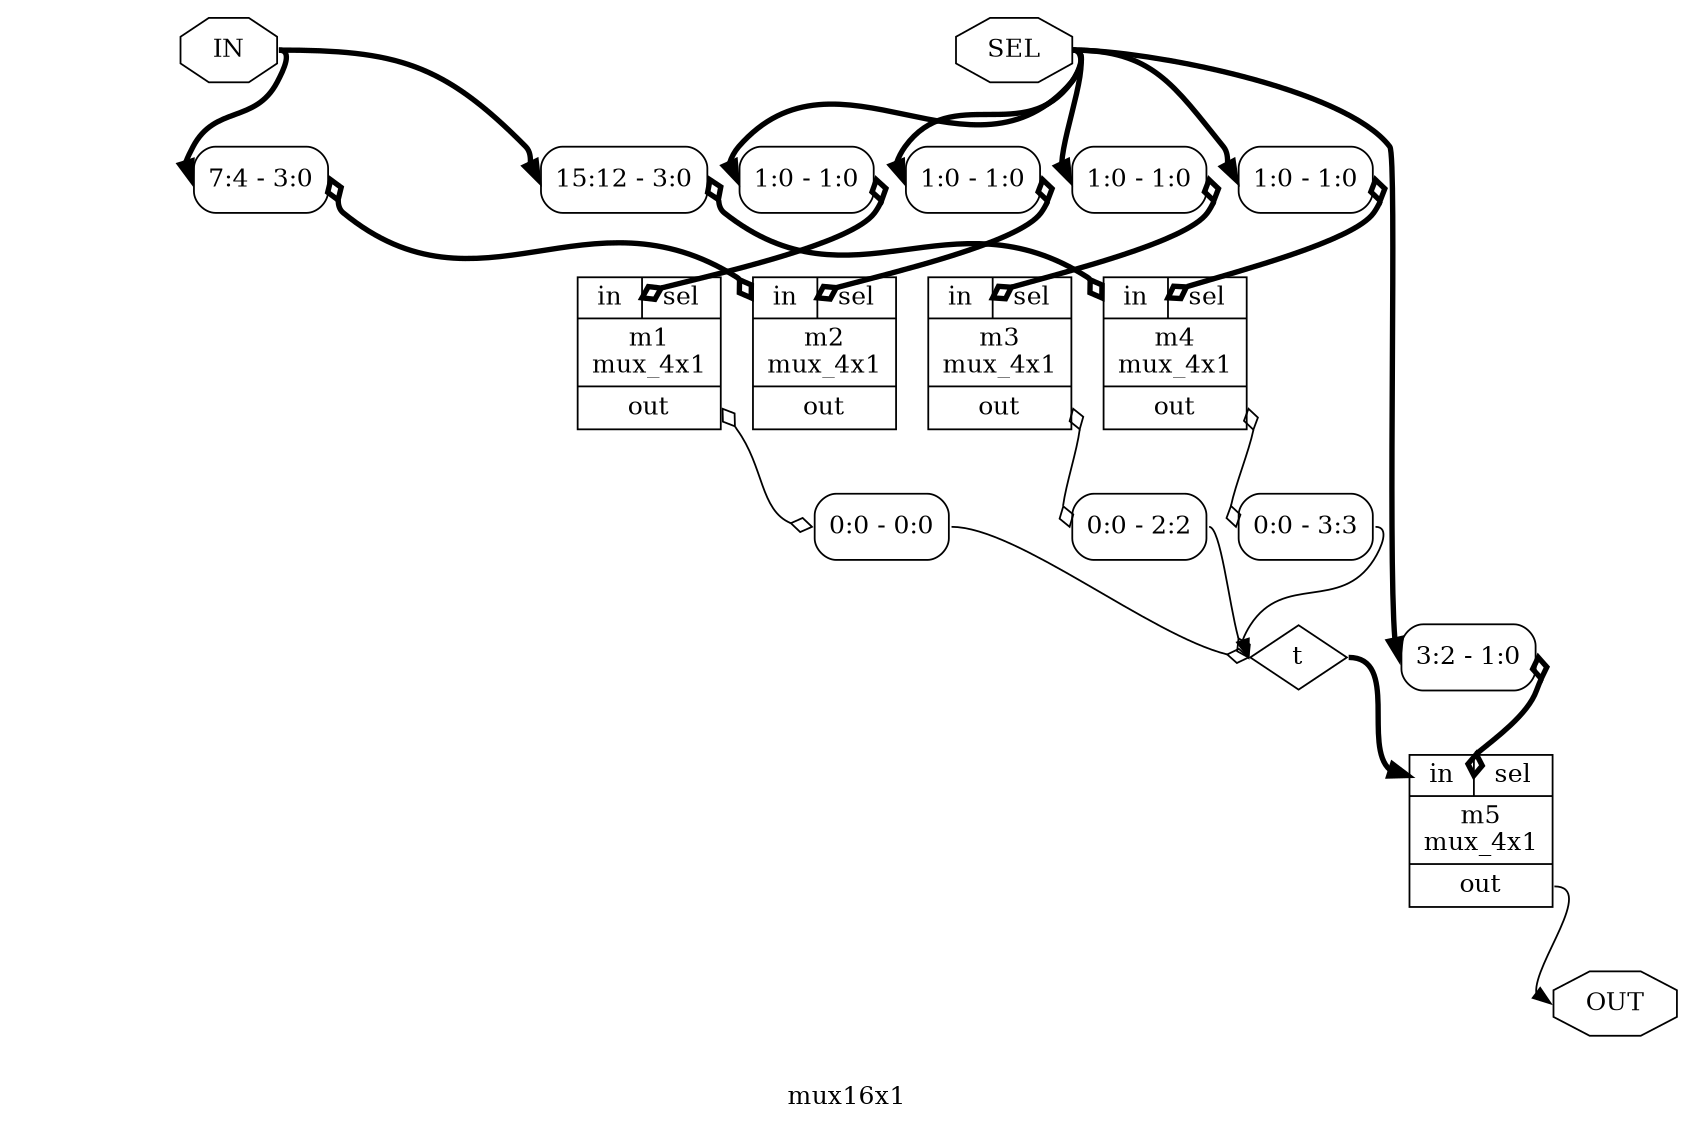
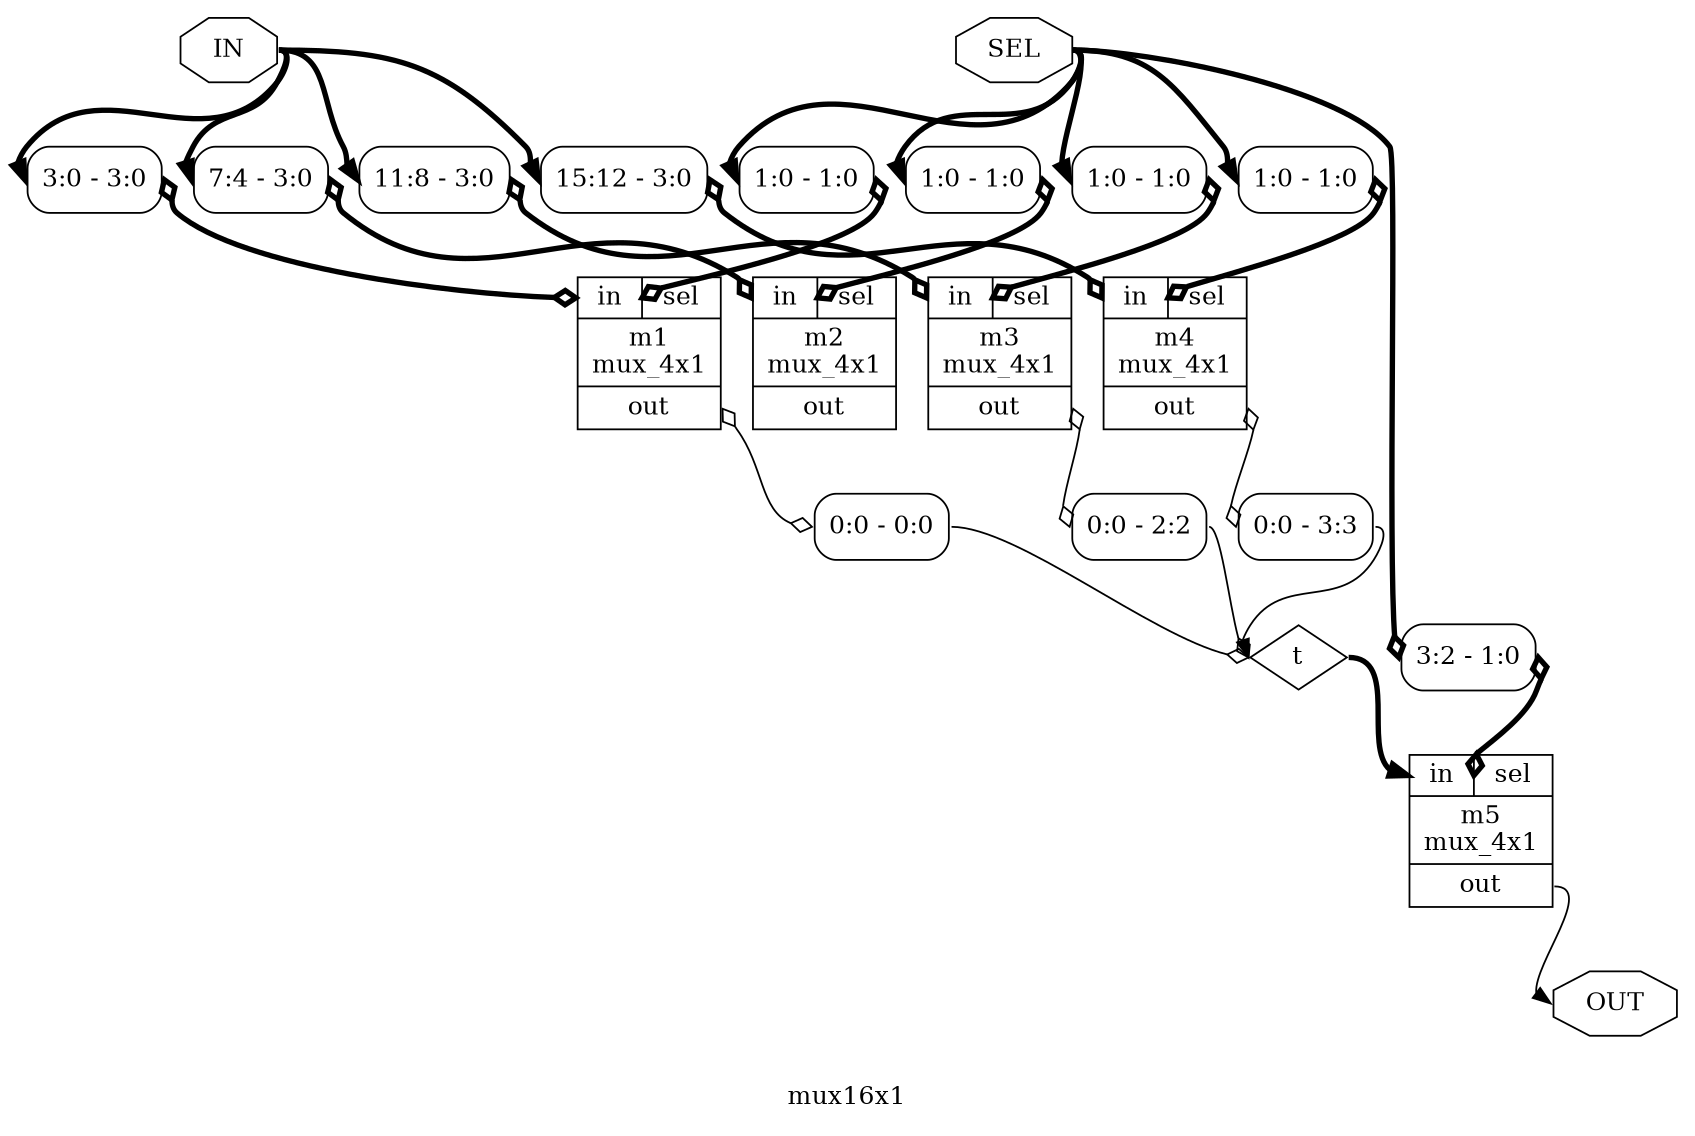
none -> (95, 180)
none -> (435, 180)
(1393, 225) -> (1393, 225)
